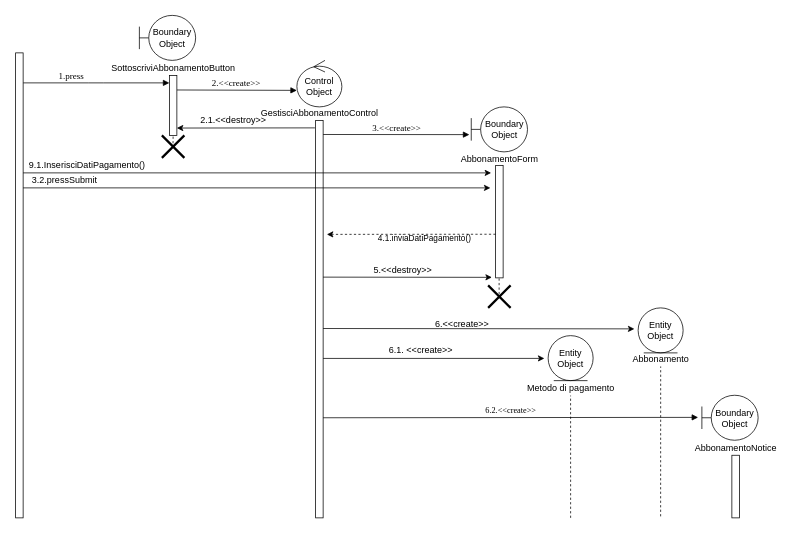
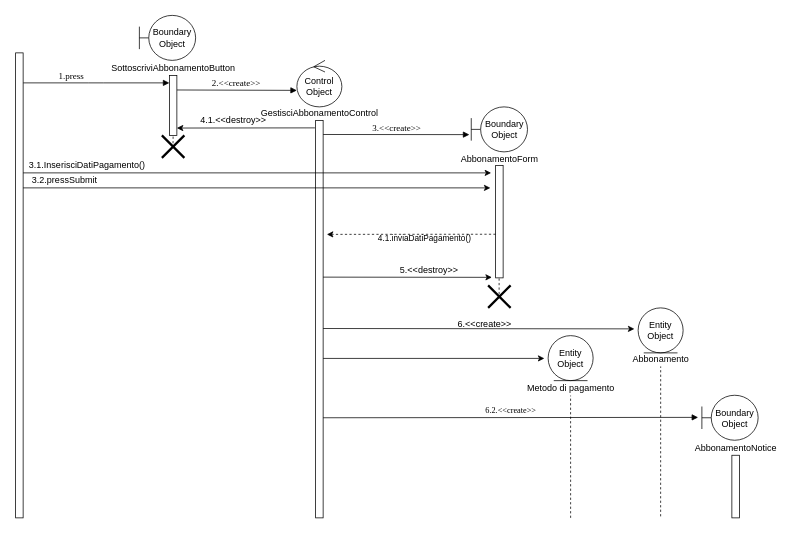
(233, 120) -> (233, 120)
(87, 165) -> (87, 165)
(402, 270) -> (429, 270)
(462, 324) -> (484, 324)
(420, 350) -> none
